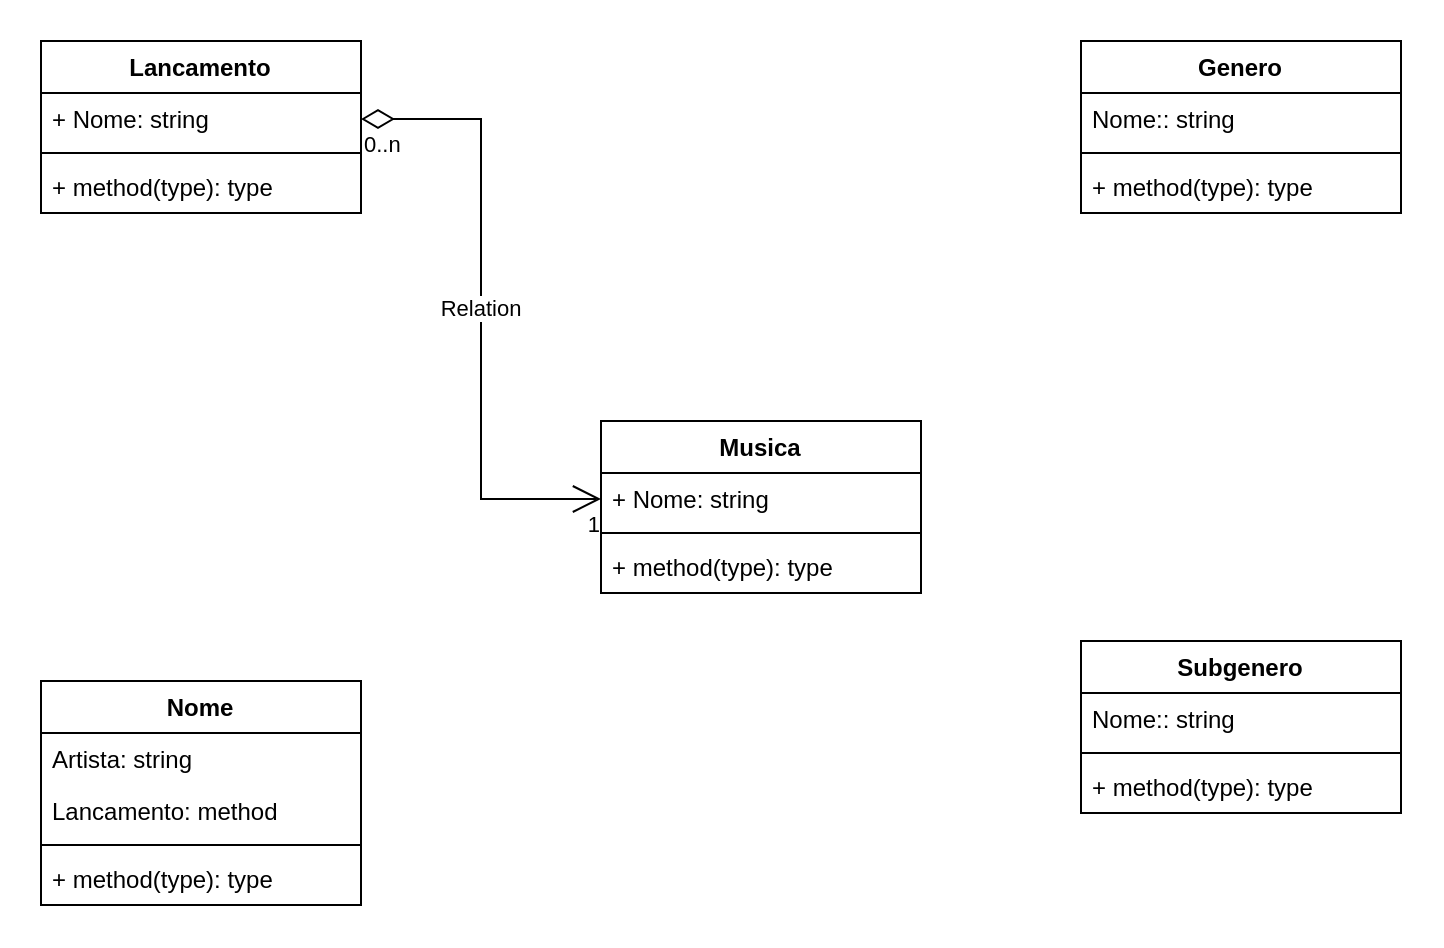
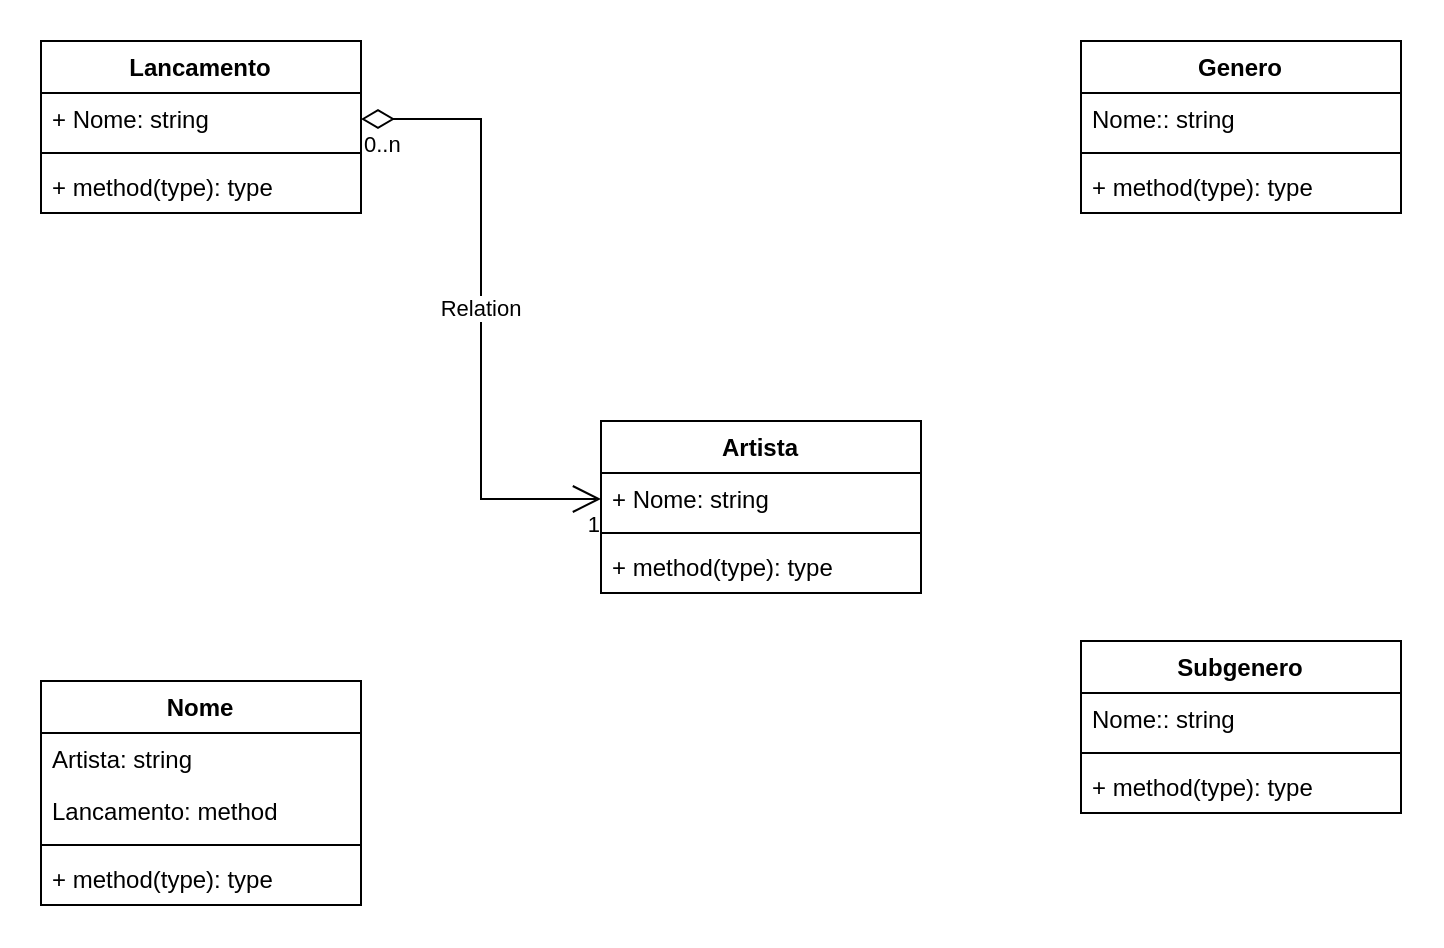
(760, 448) -> (760, 448)
